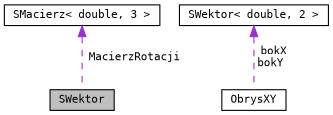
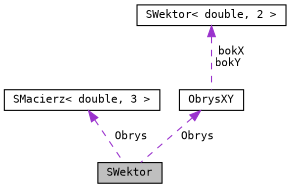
(132, 58) -> (128, 136)
none -> (166, 140)
